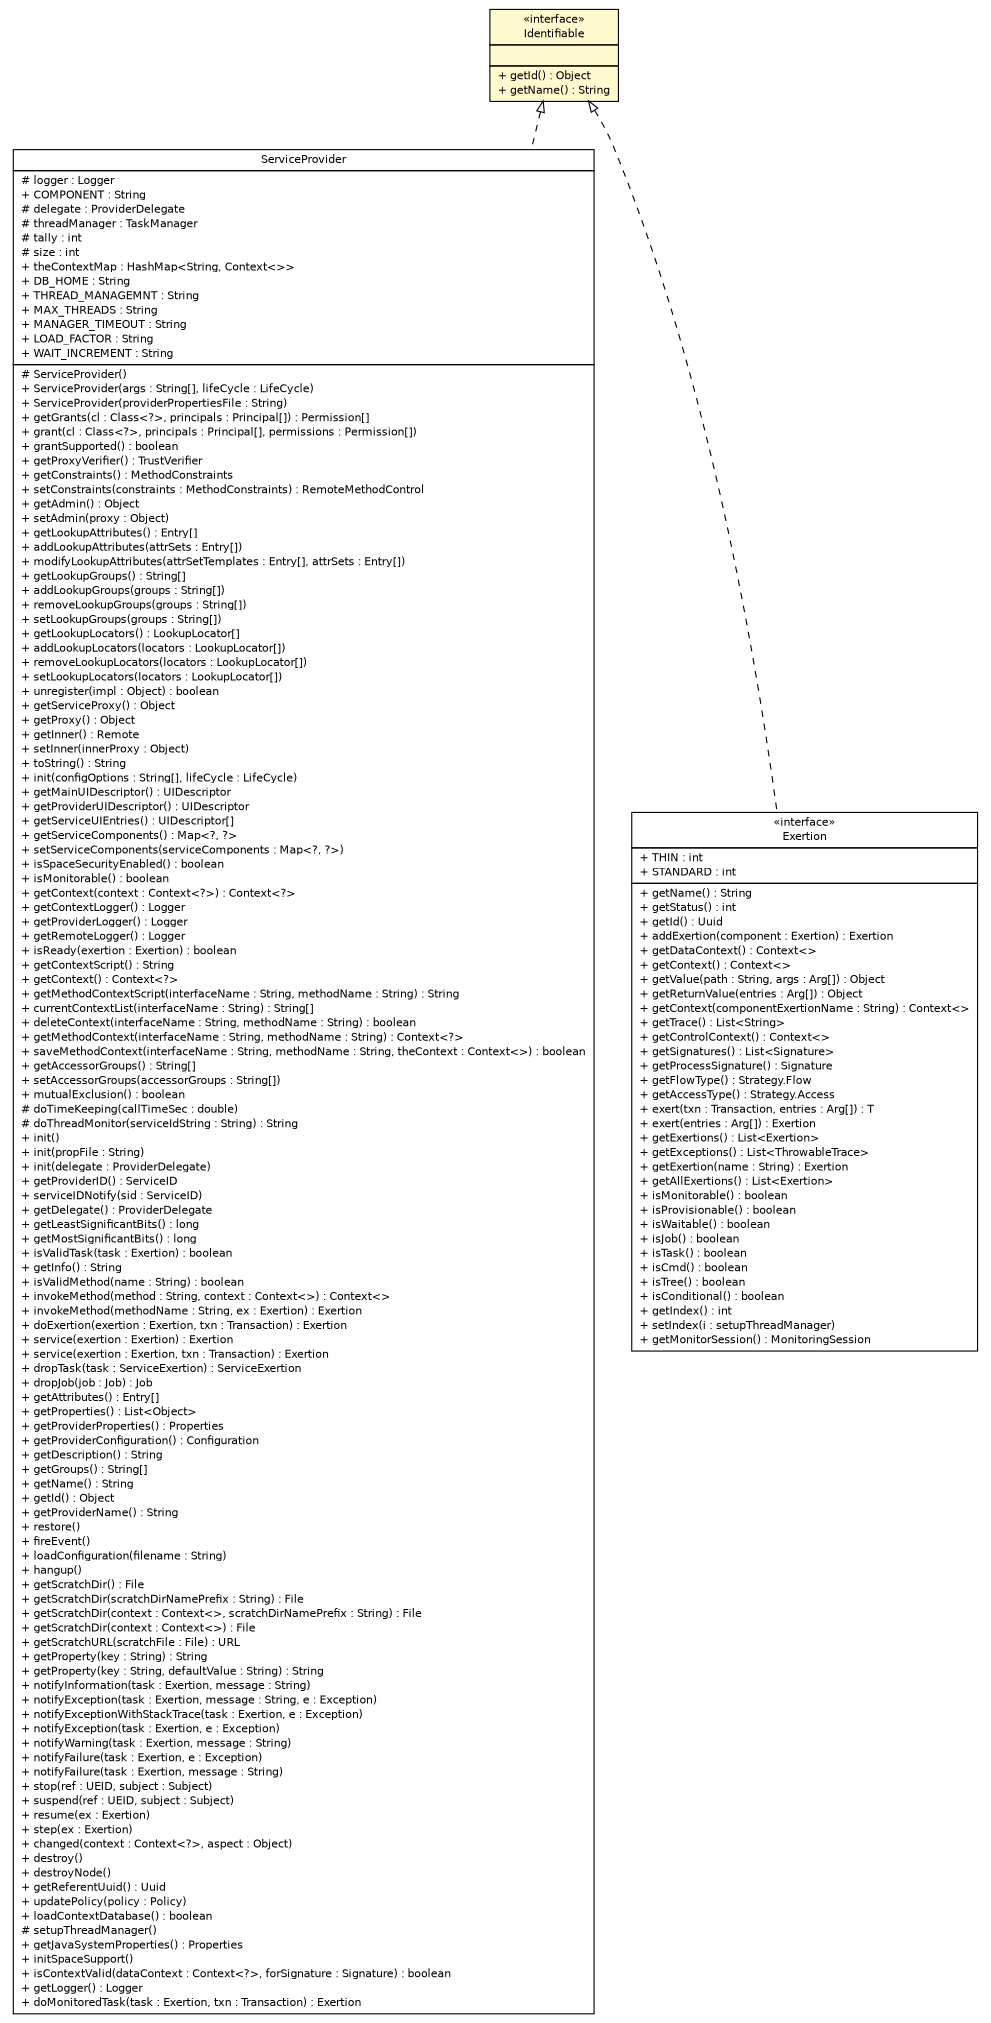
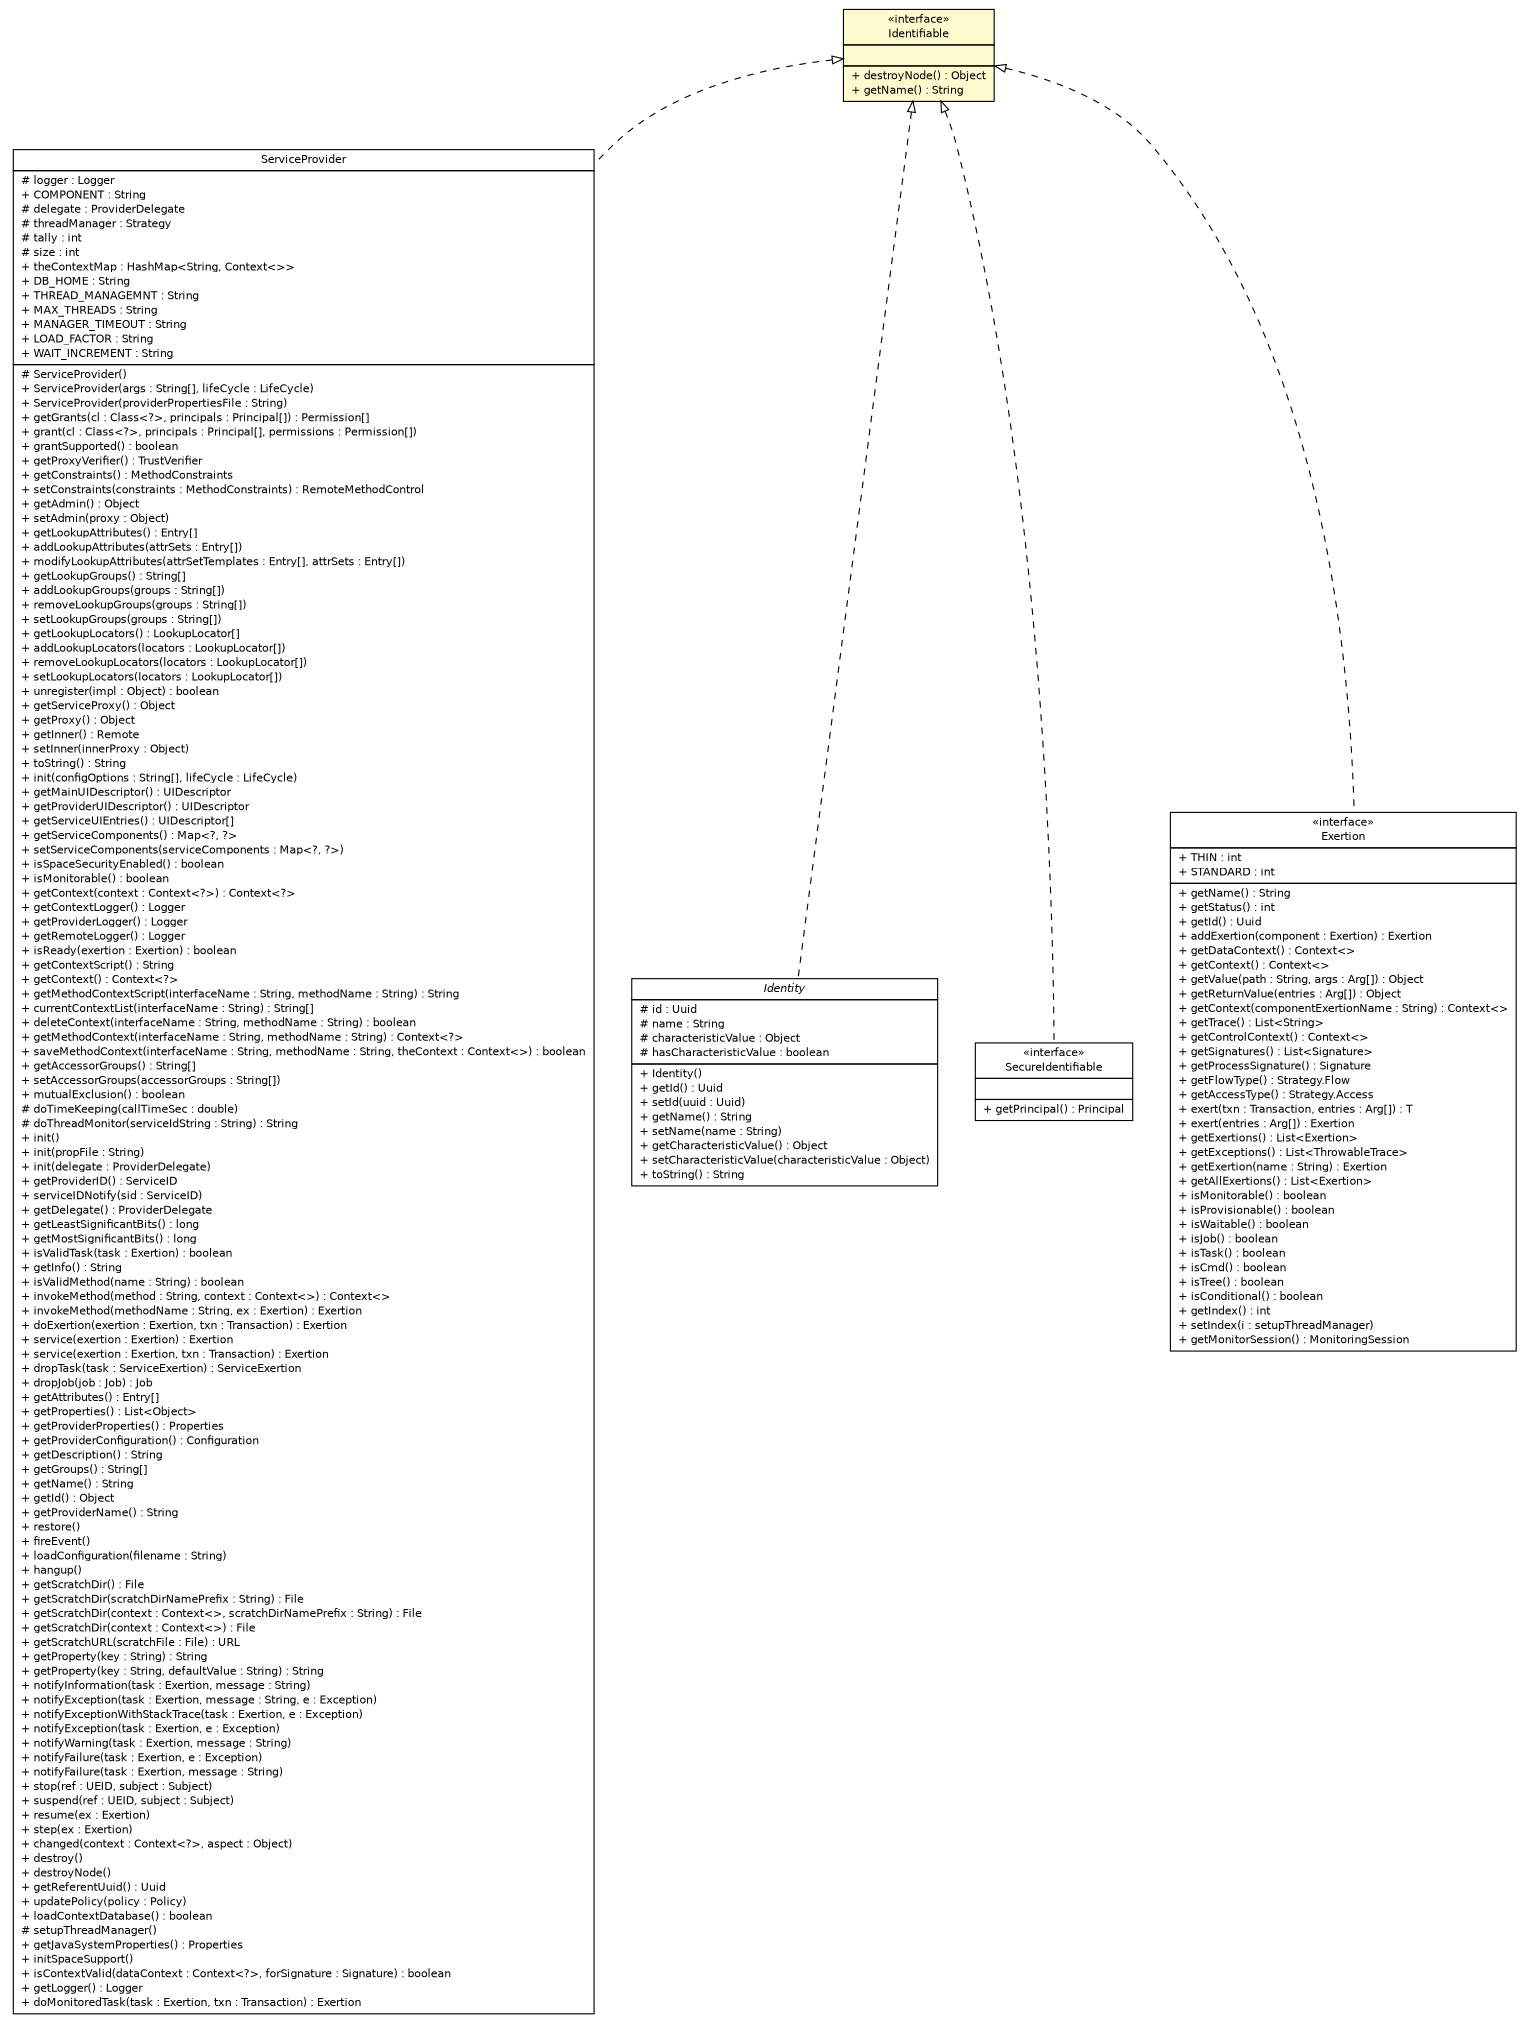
(545, 76) -> (919, 76)
(110, 224) -> (96, 224)
none -> (785, 1082)
none -> (1054, 1082)
